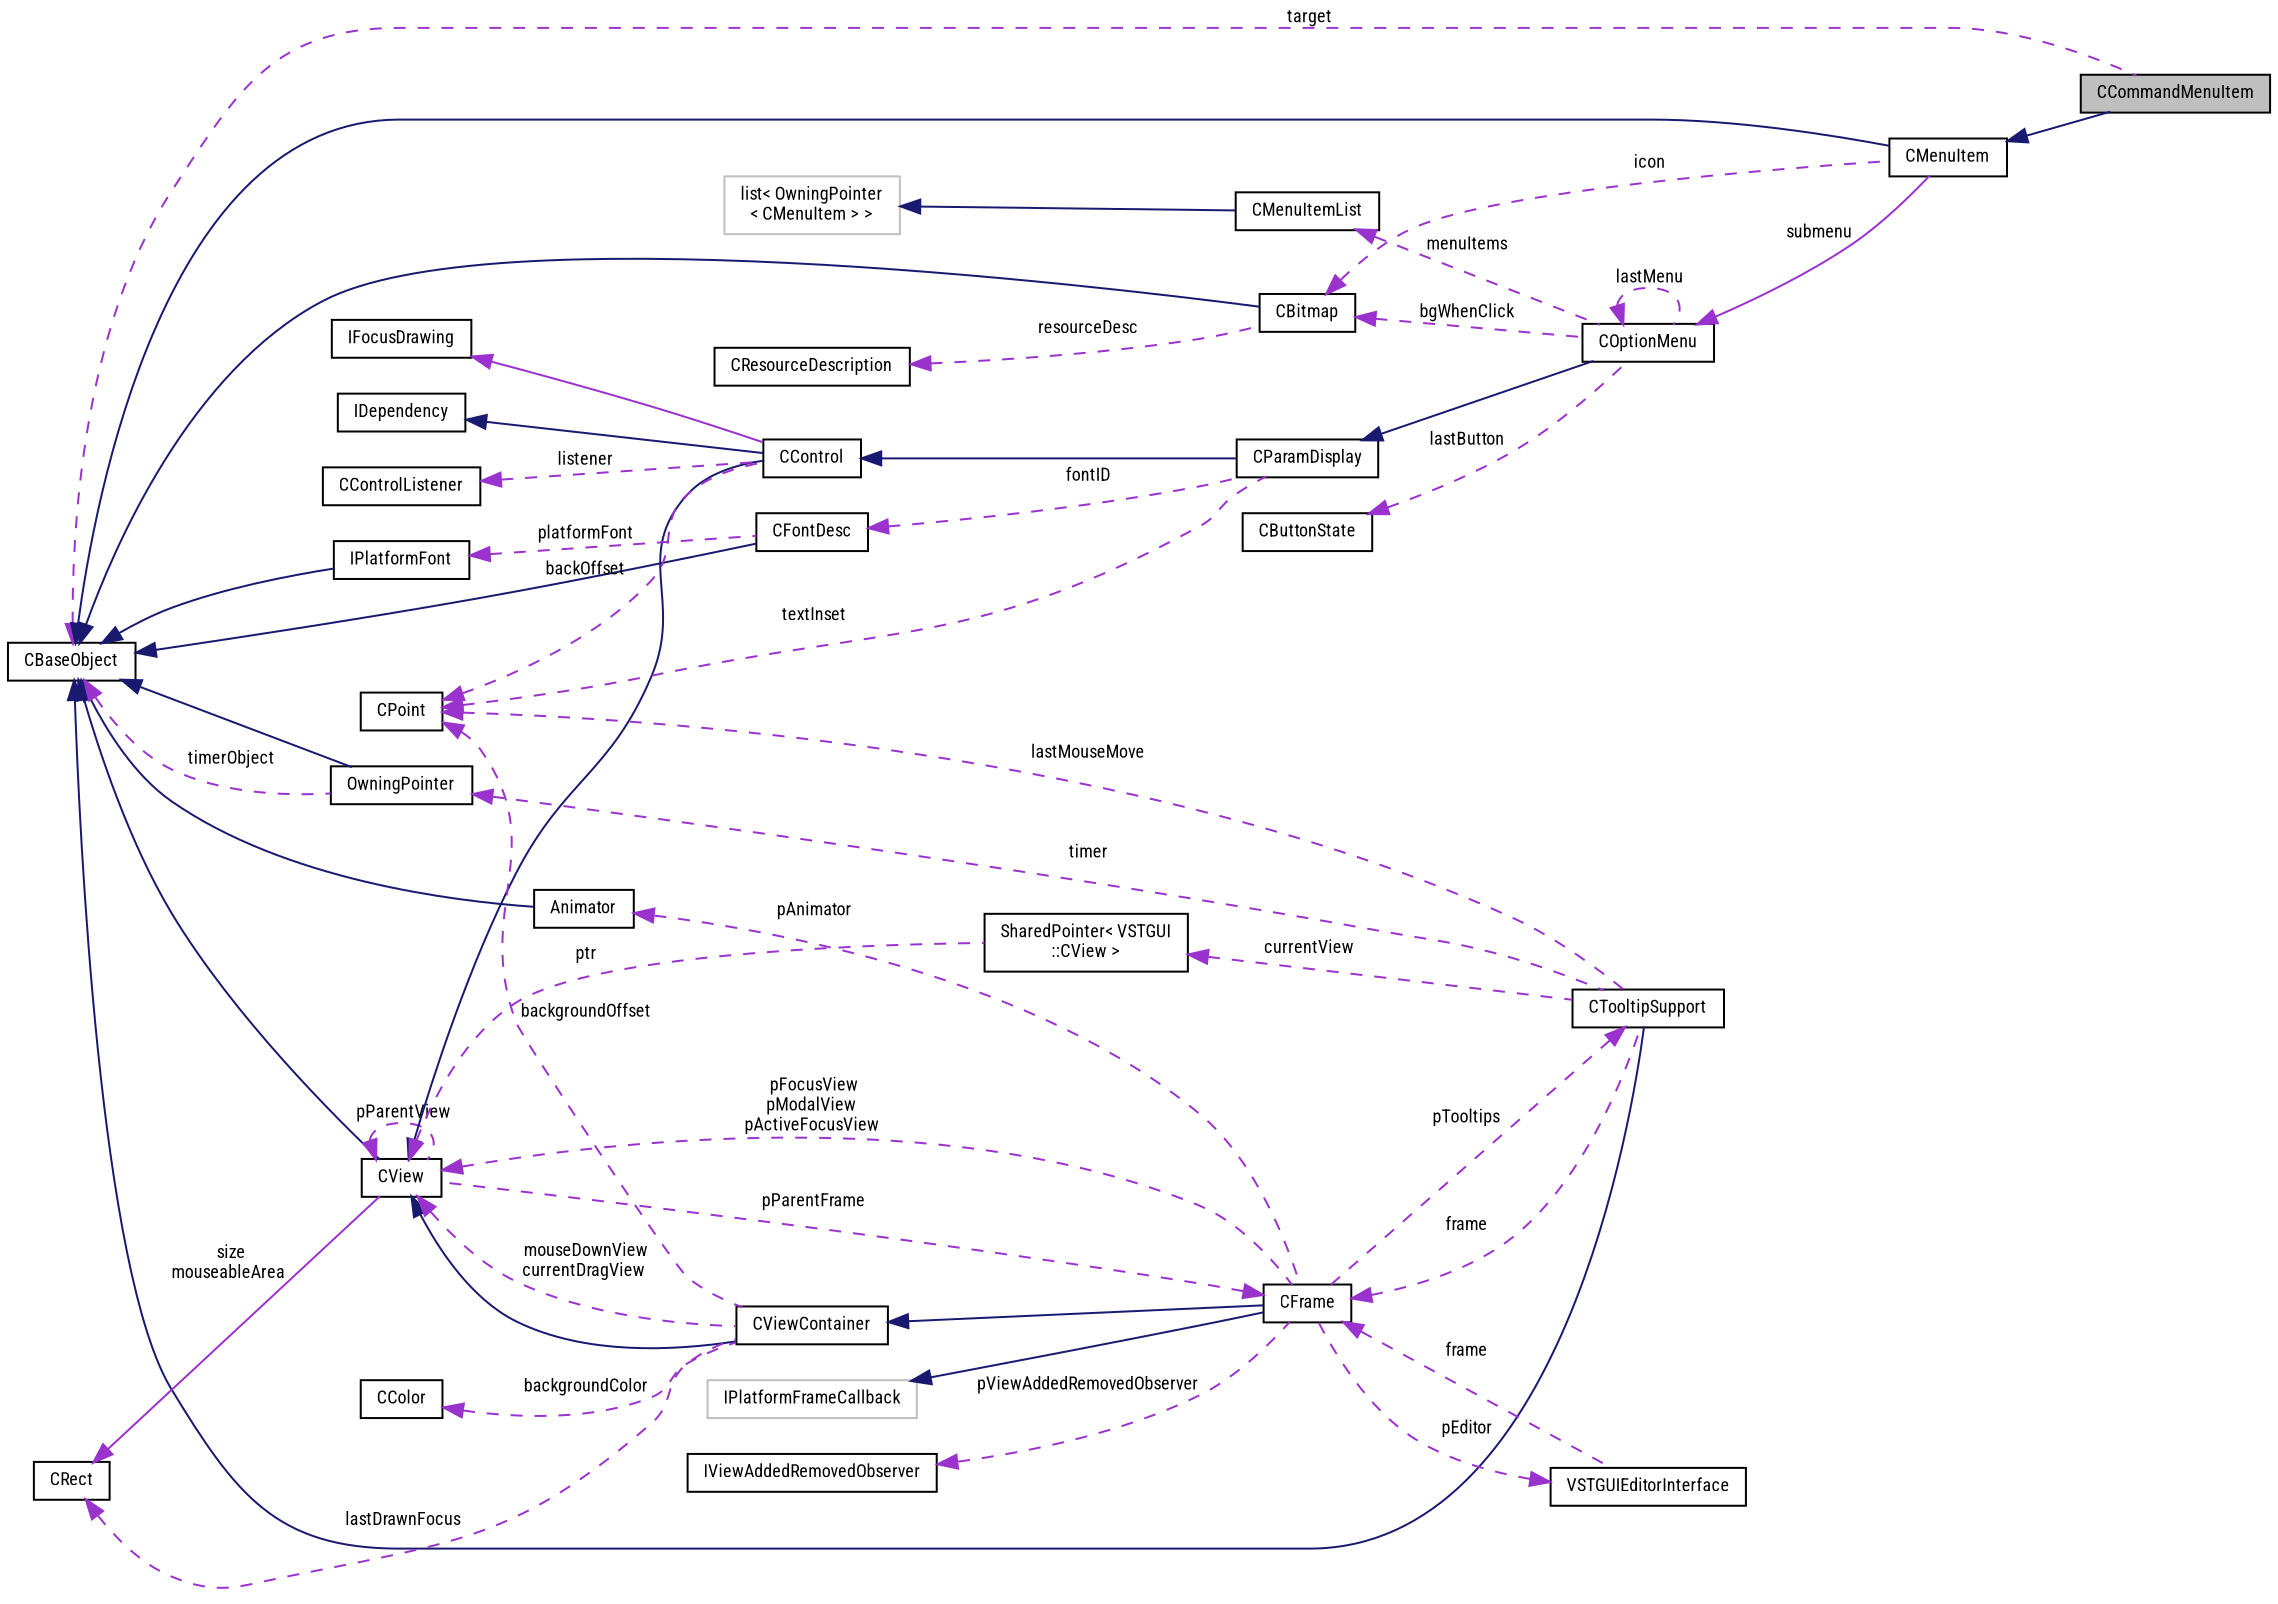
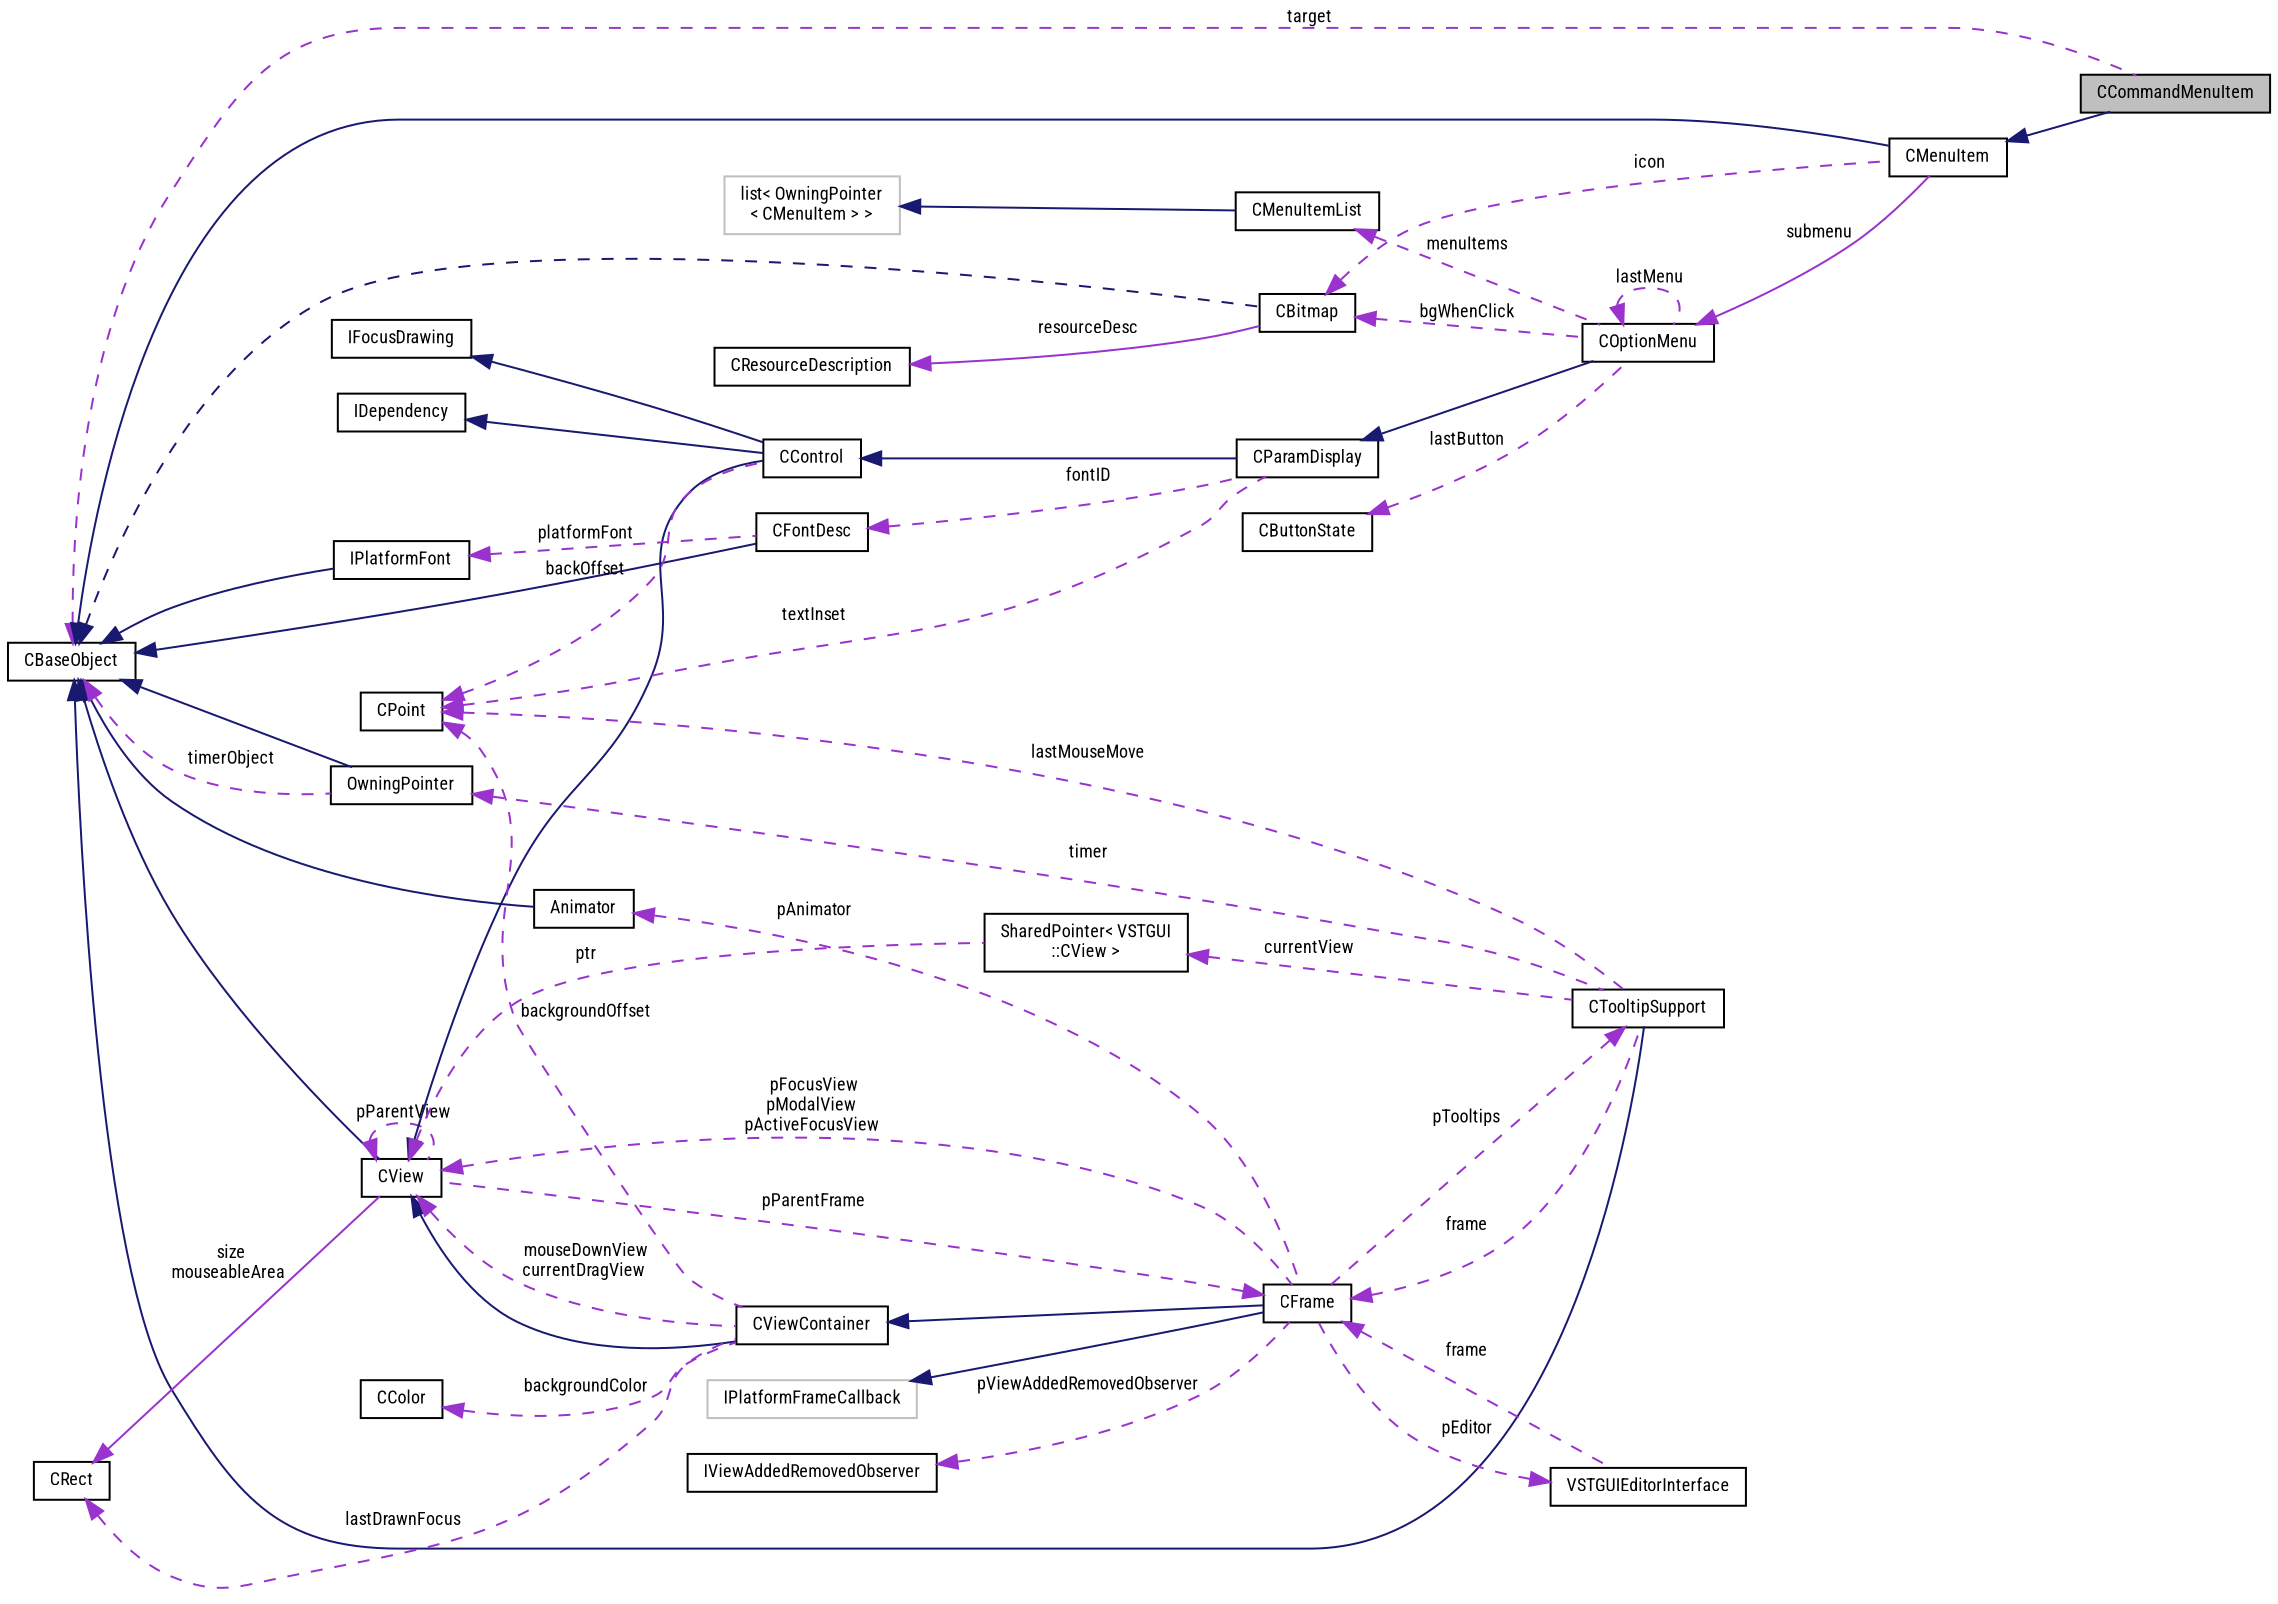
(585, 260) -> (585, 260)
(1096, 352) -> (1096, 352)
(628, 400) -> (628, 400)
(402, 486) -> none
